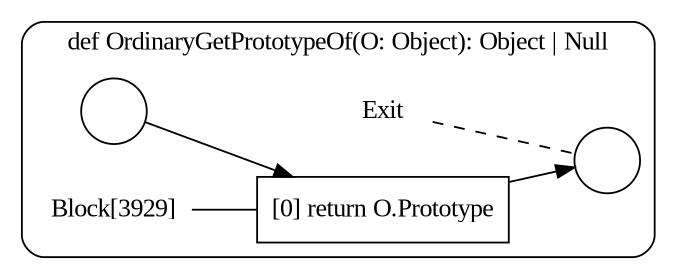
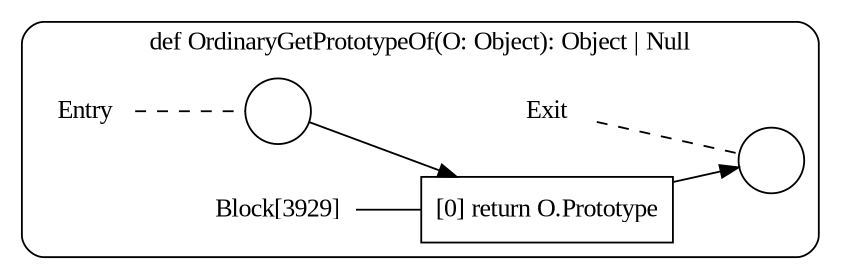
none -> (86, 111)
